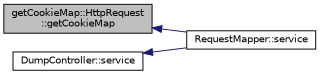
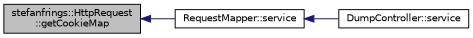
(78, 19) -> (72, 19)
(170, 50) -> (326, 19)
